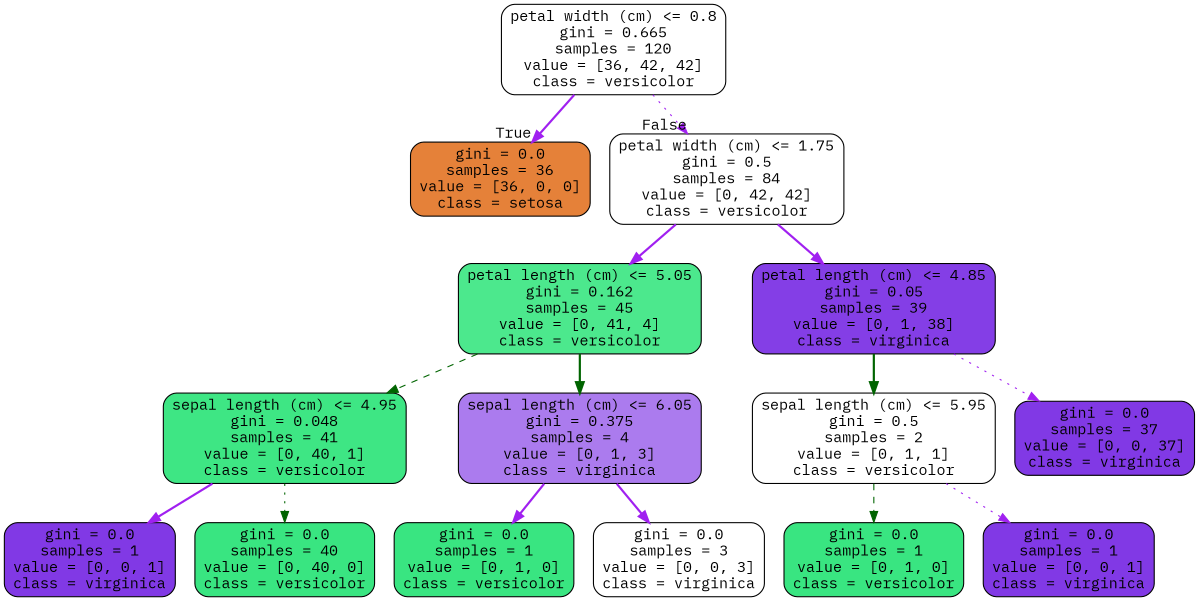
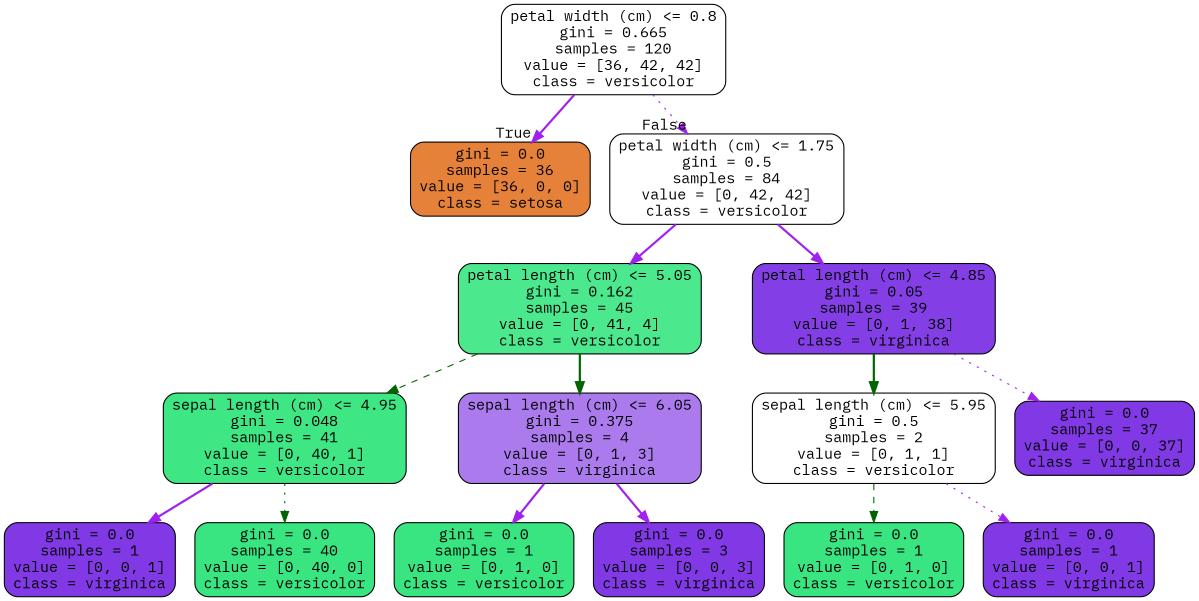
(679, 560) -> (679, 560)
